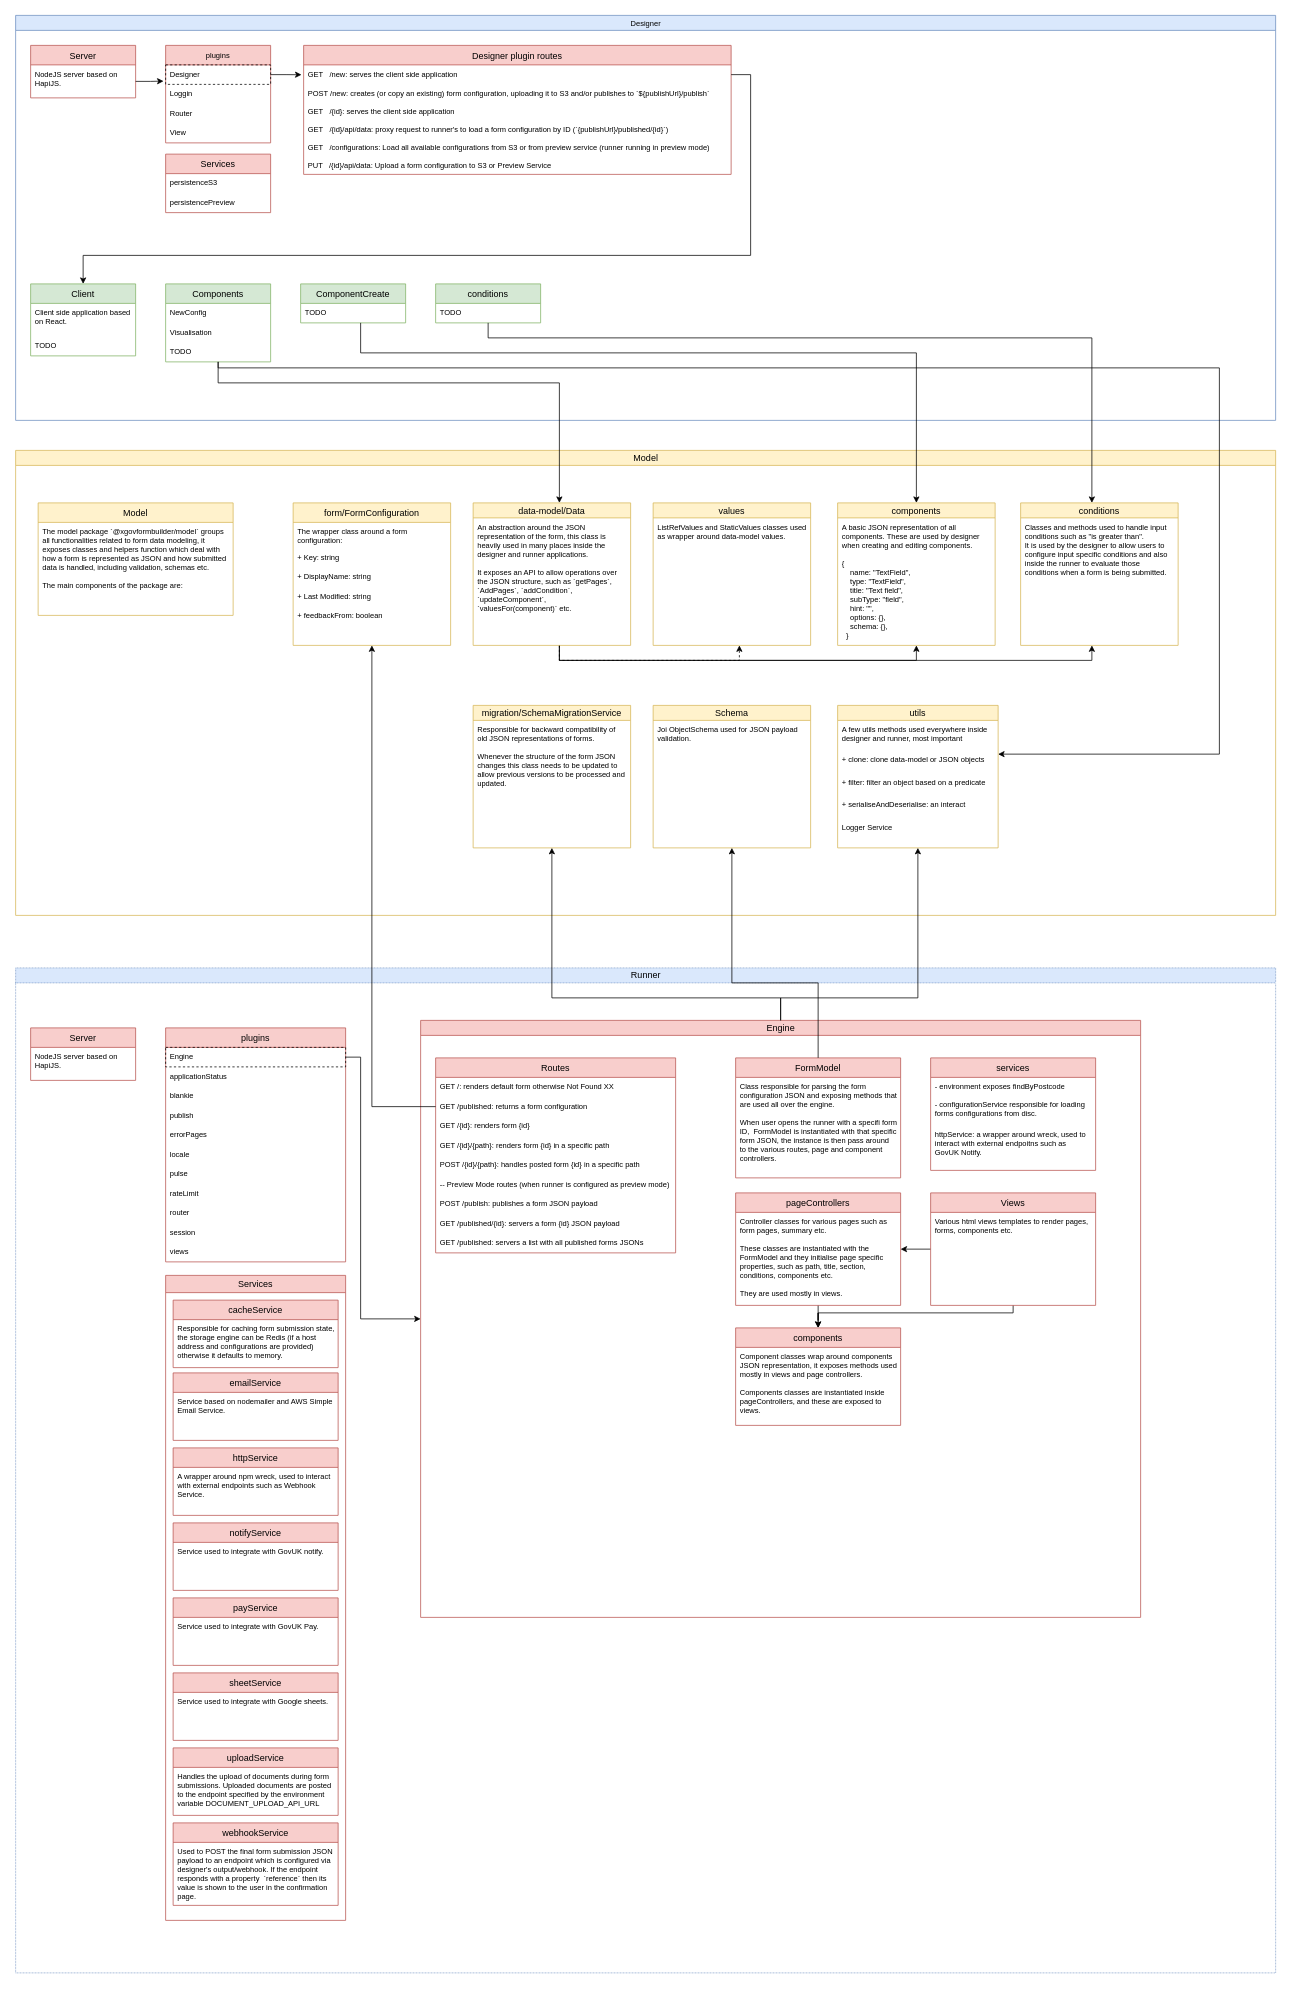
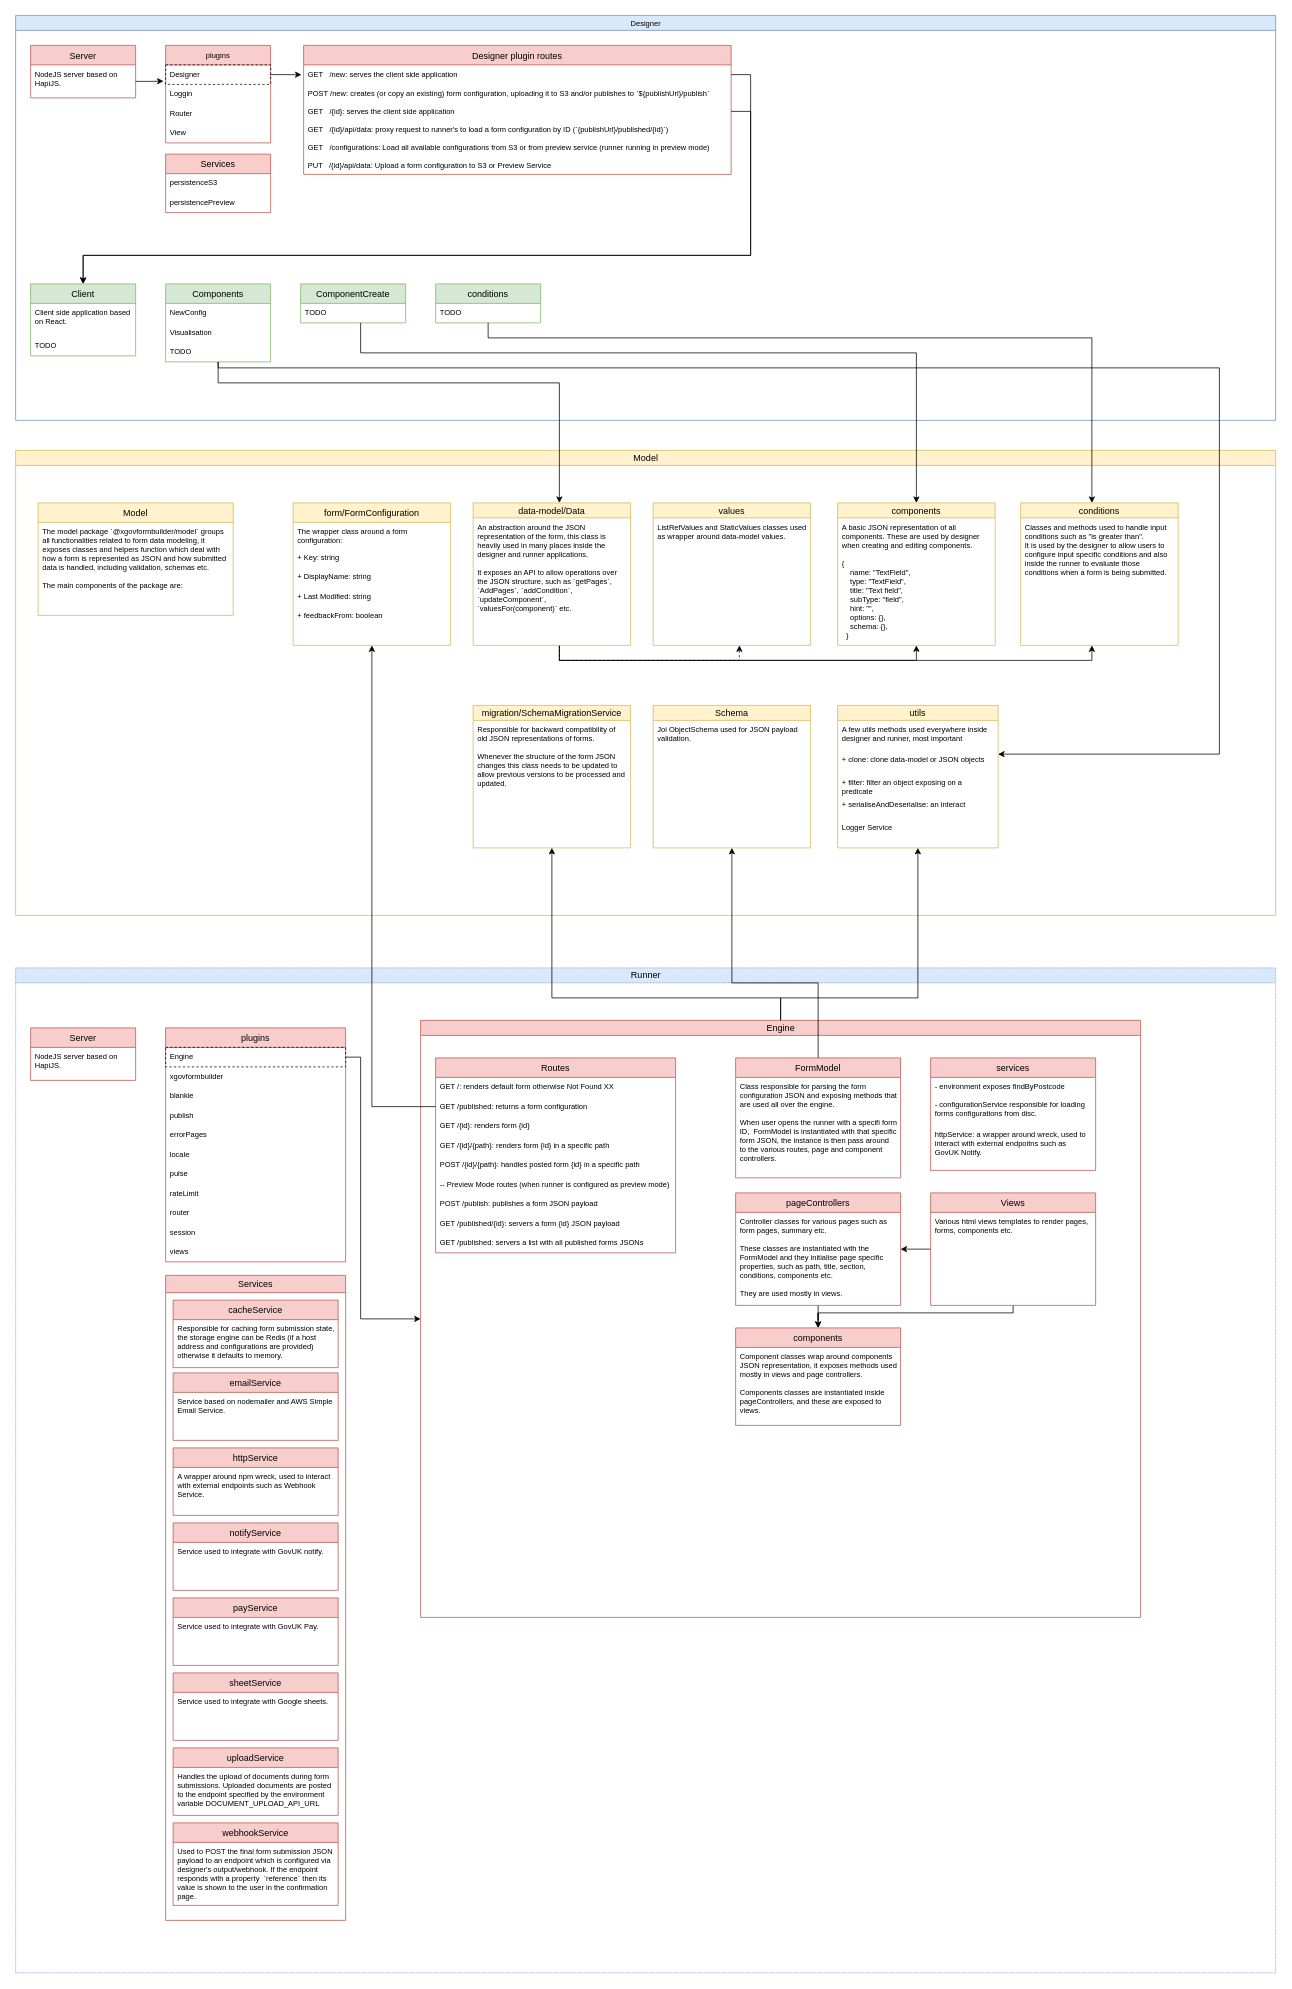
none -> (740, 111)
(918, 787) -> (918, 787)
(202, 1076) -> (199, 1076)
